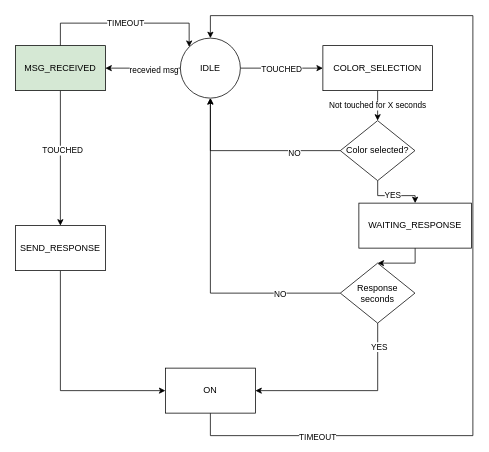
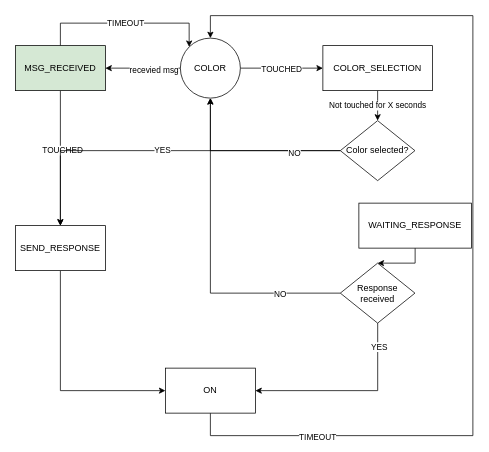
(210, 68) -> (210, 68)
(390, 195) -> (136, 150)
(378, 293) -> (378, 293)
